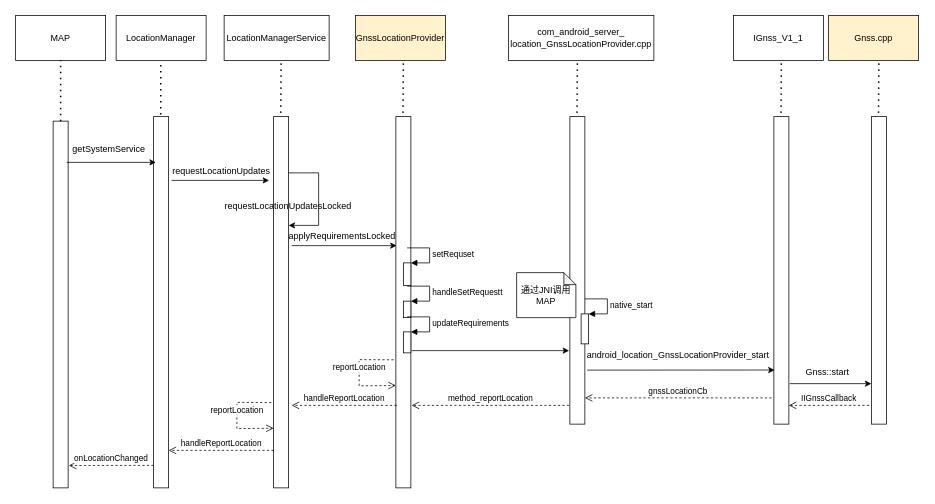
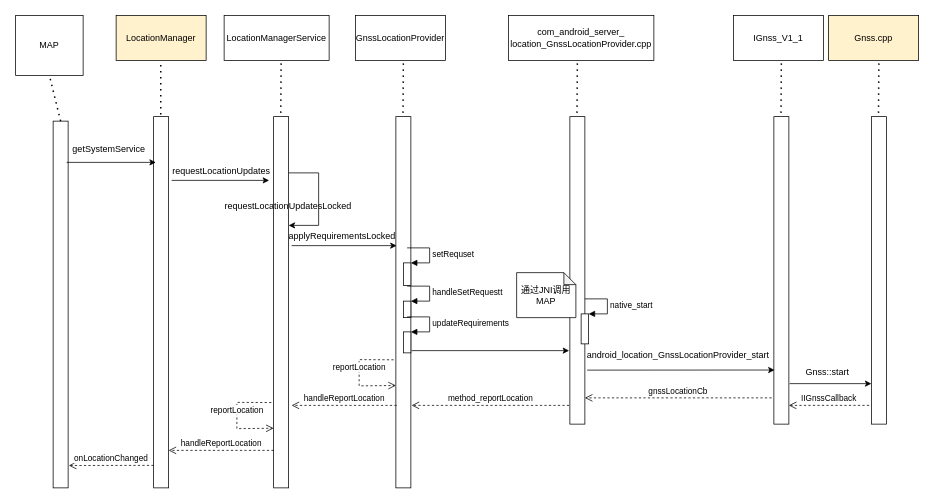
(60, 38) -> (49, 45)
(161, 38) -> (161, 38)
(400, 38) -> (400, 38)
